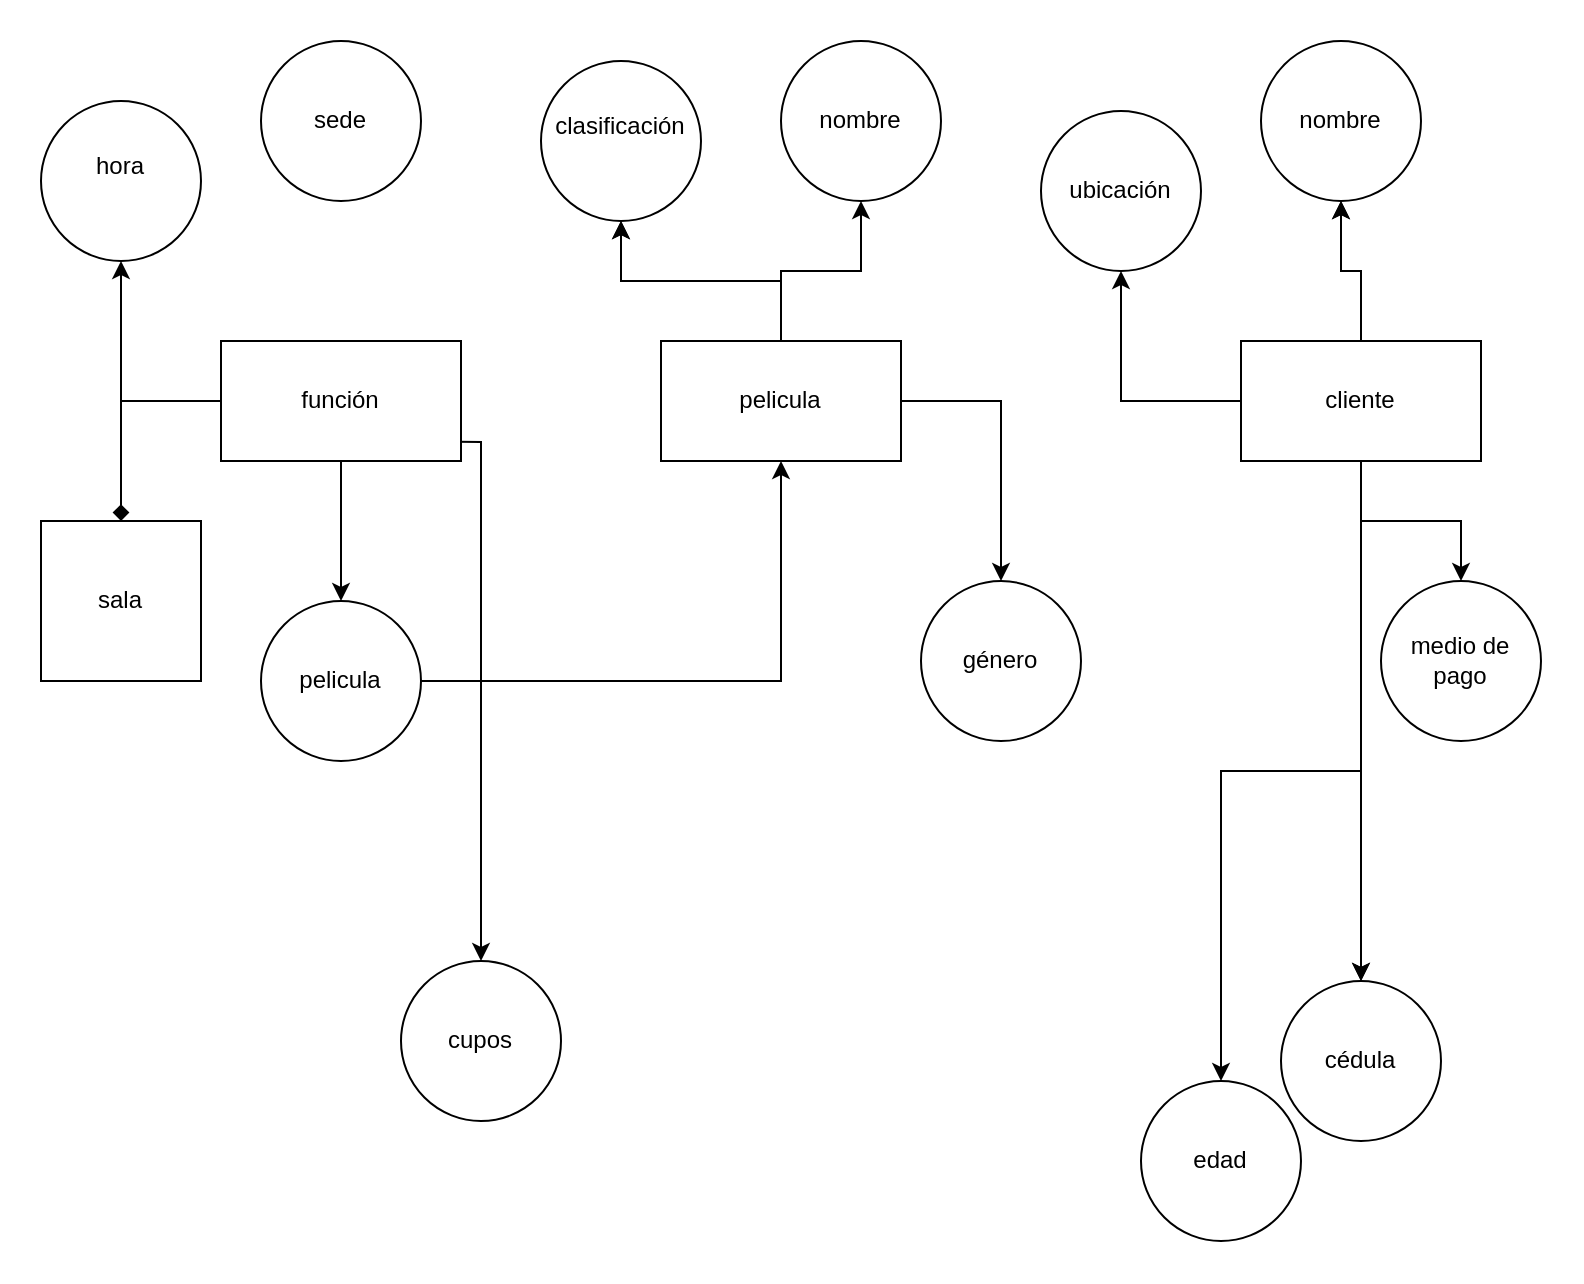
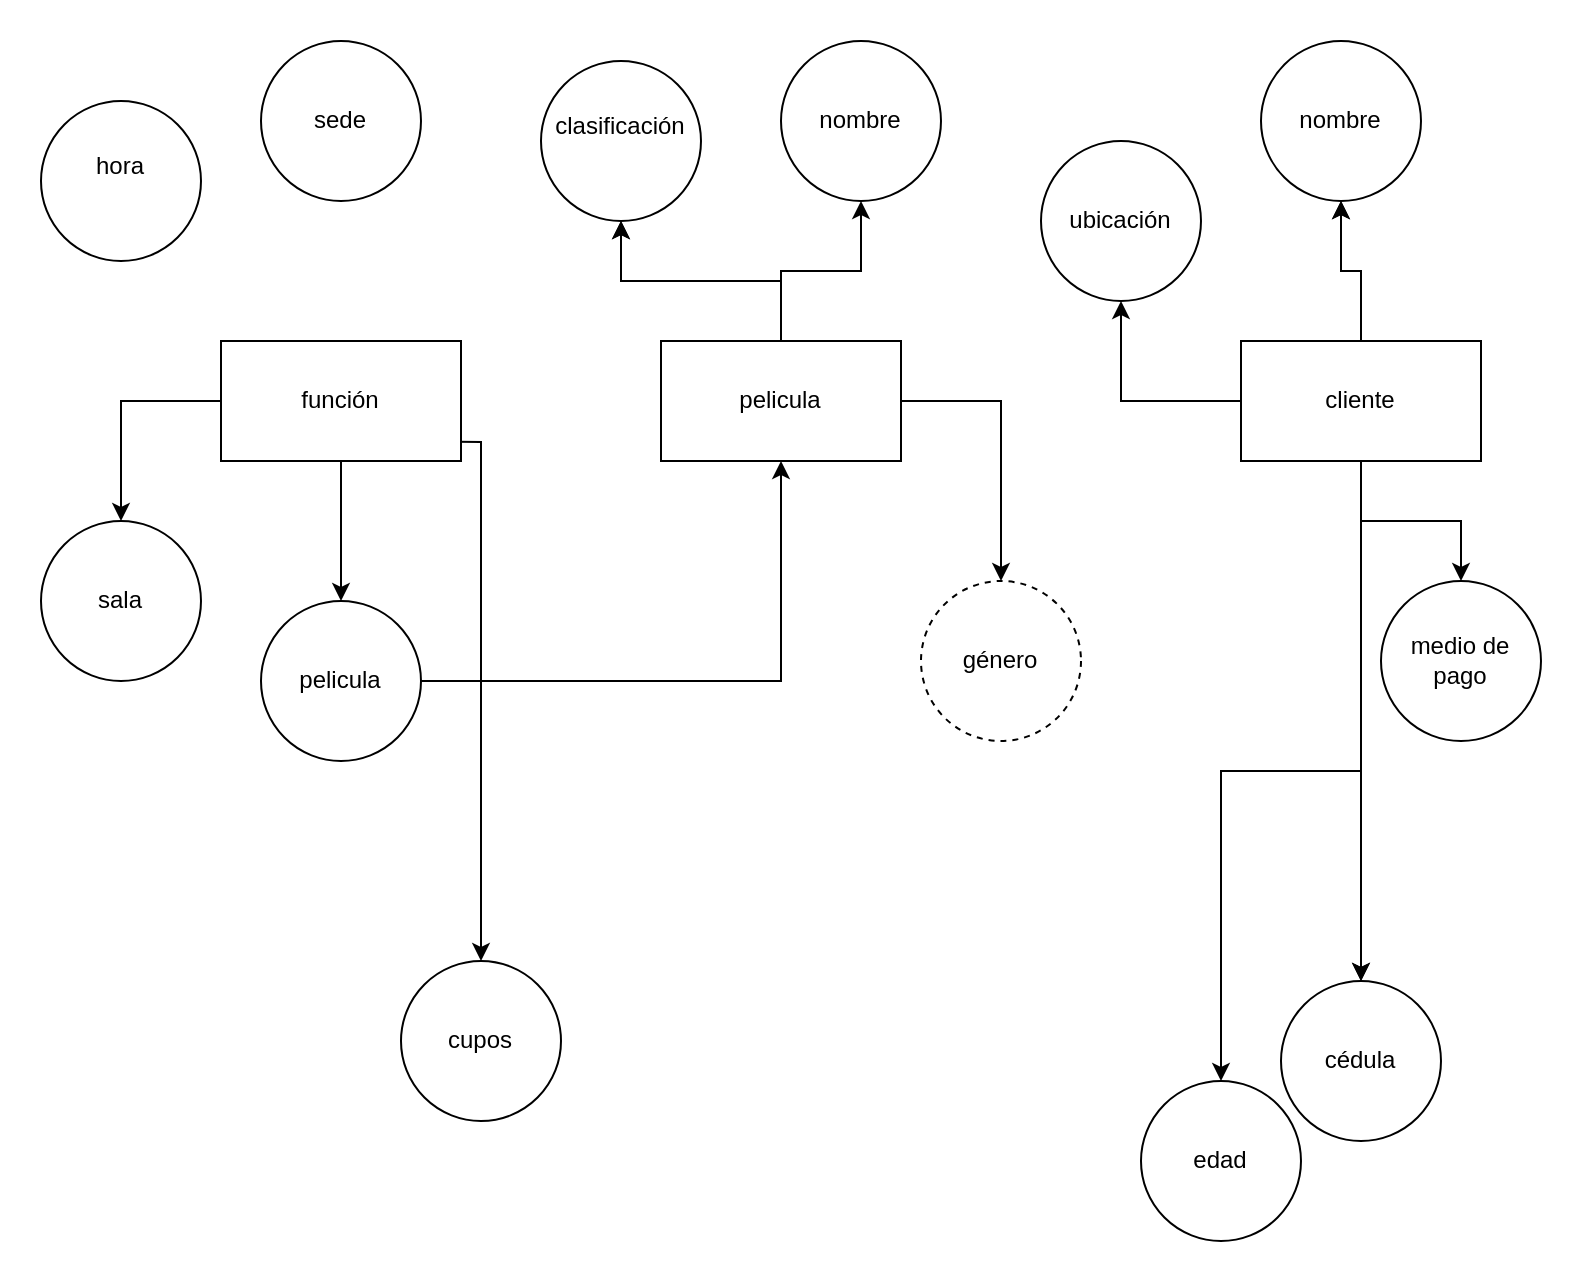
(1121, 191) -> (1121, 221)
(121, 336) -> none
(121, 505) -> (121, 506)
(121, 601) -> (121, 601)
(1001, 661) -> (1001, 661)
